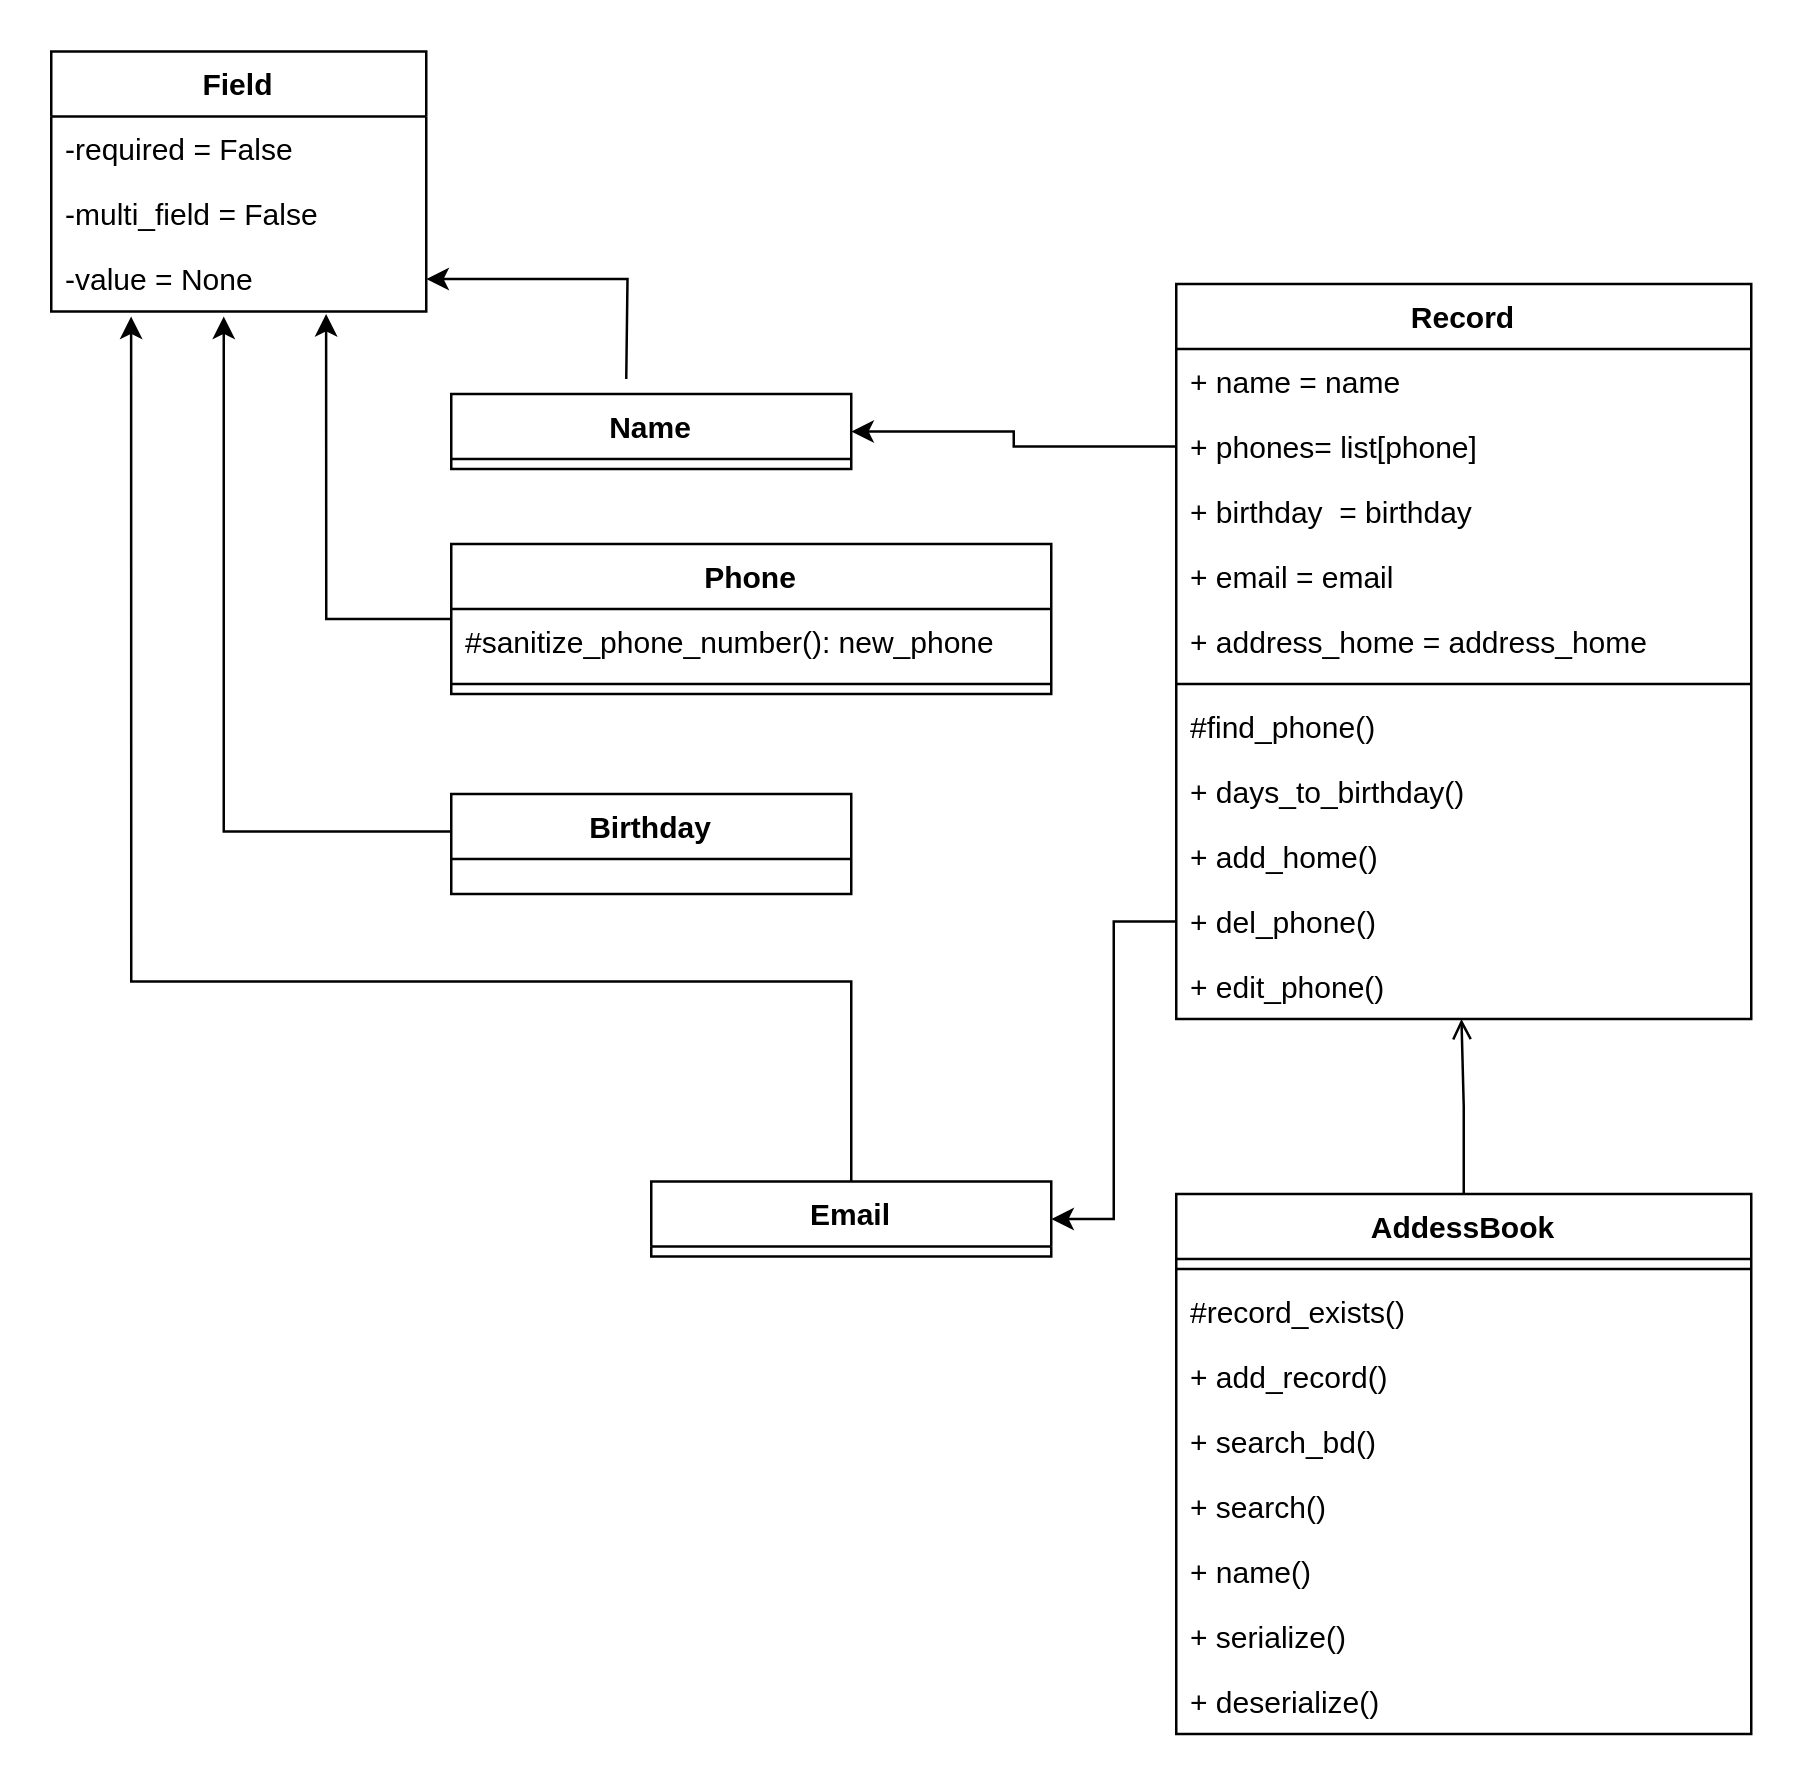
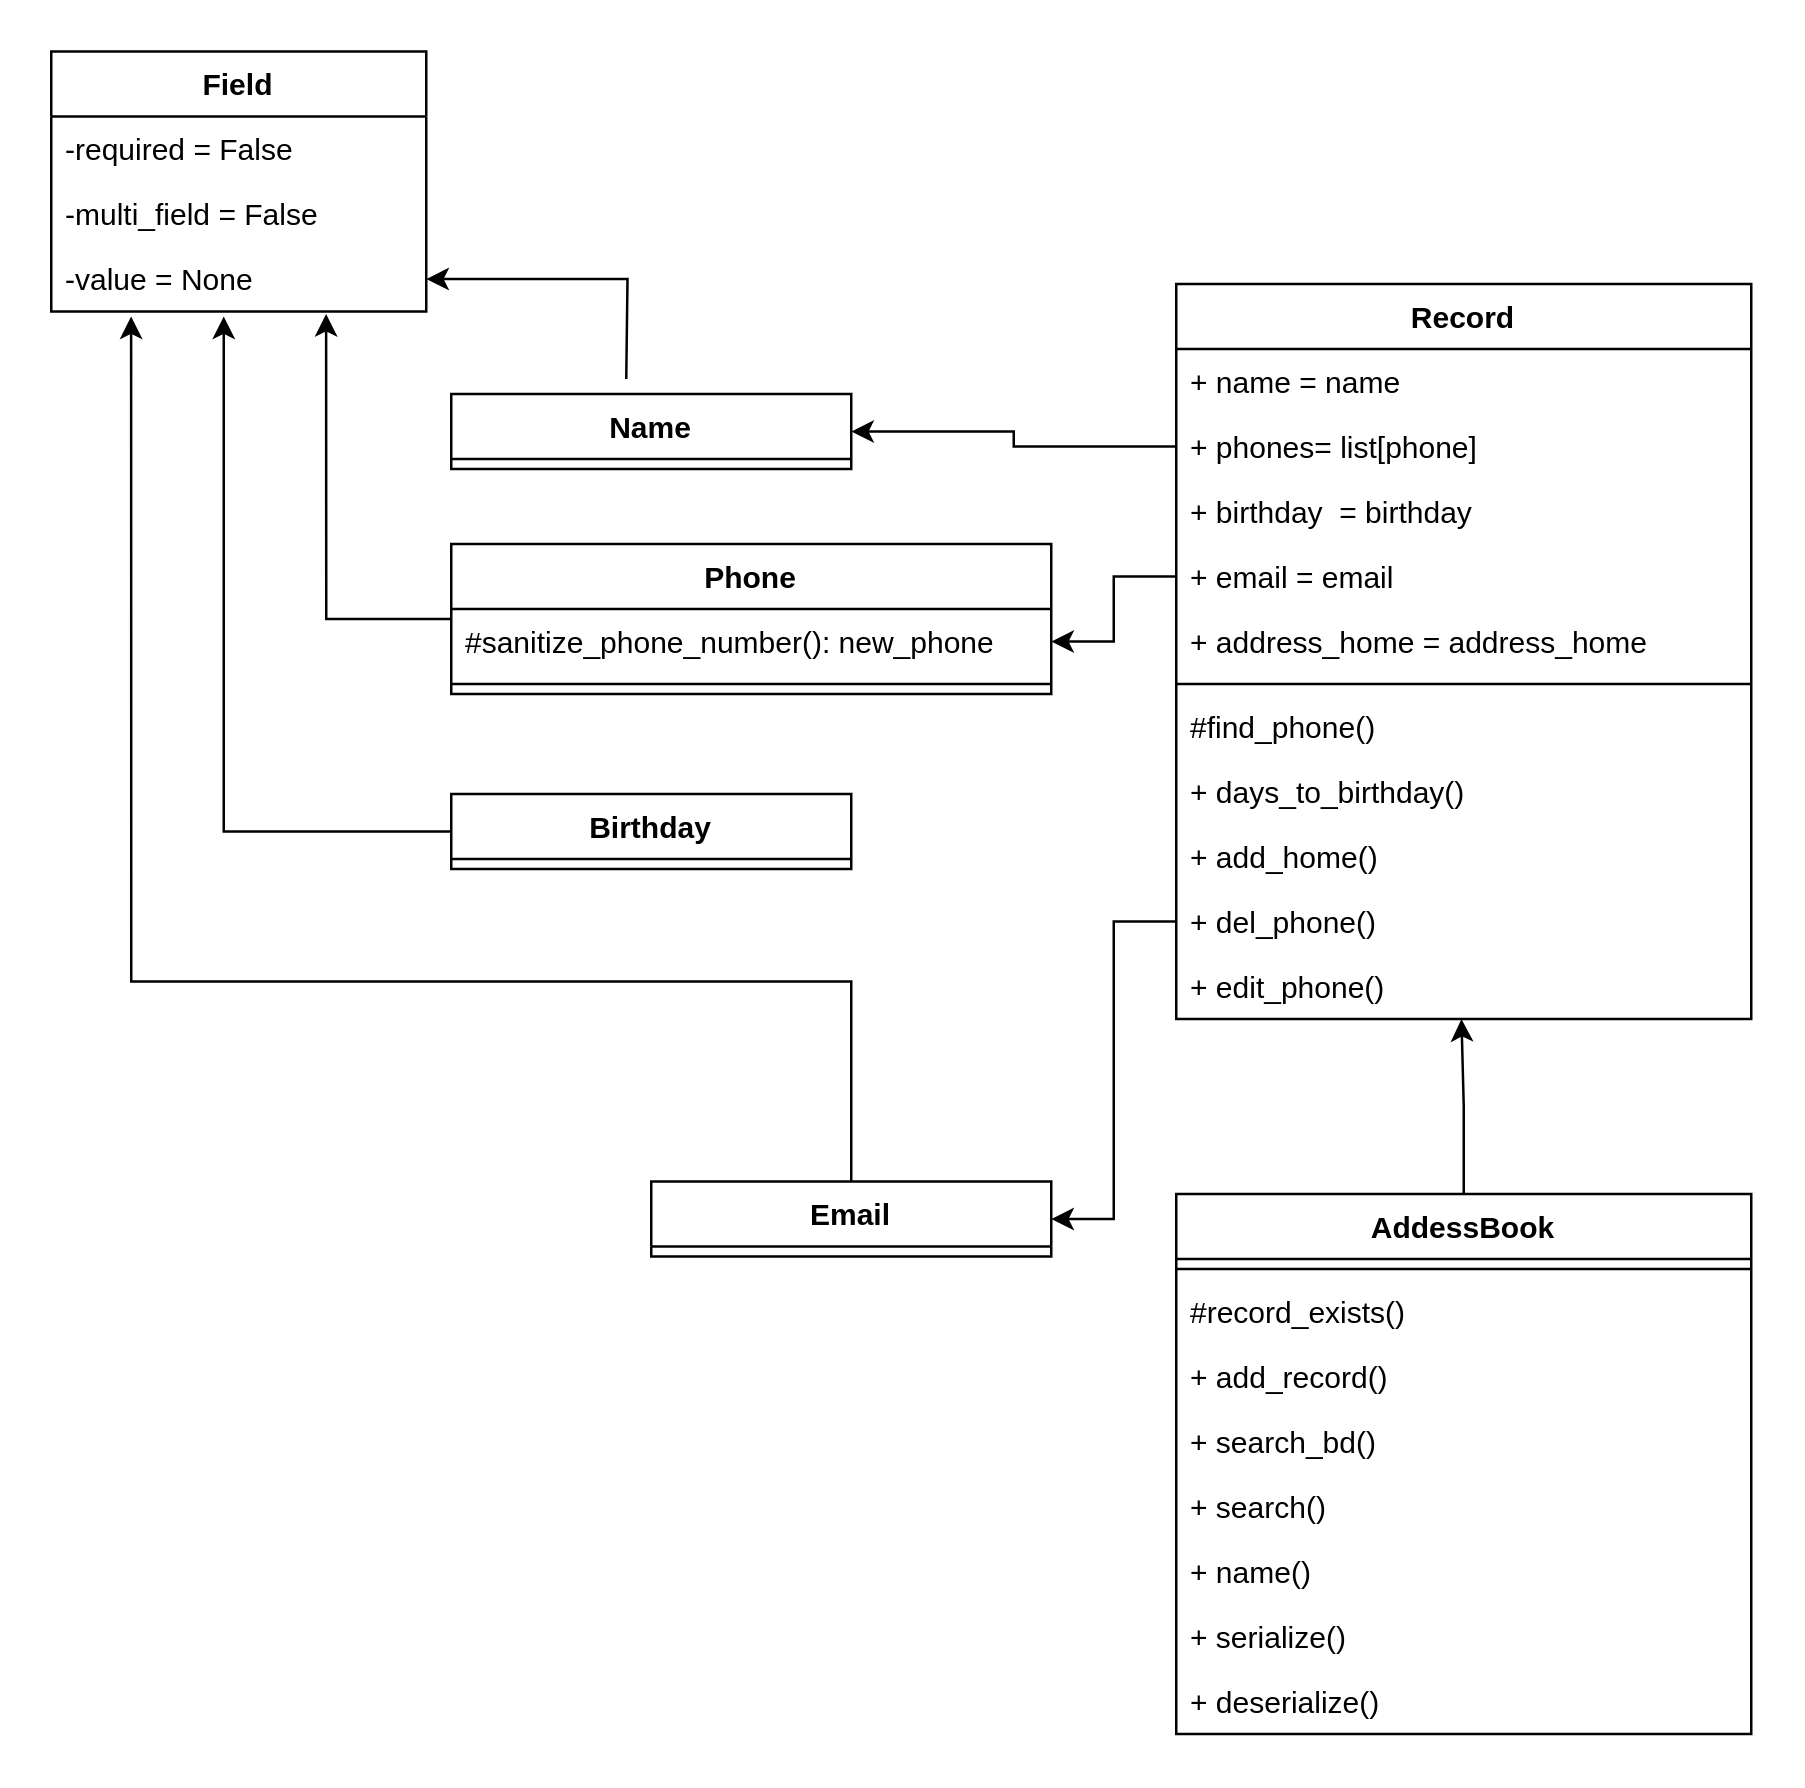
none -> (1114, 602)
(651, 844) -> (651, 831)
(1462, 1032) -> (1462, 1037)
